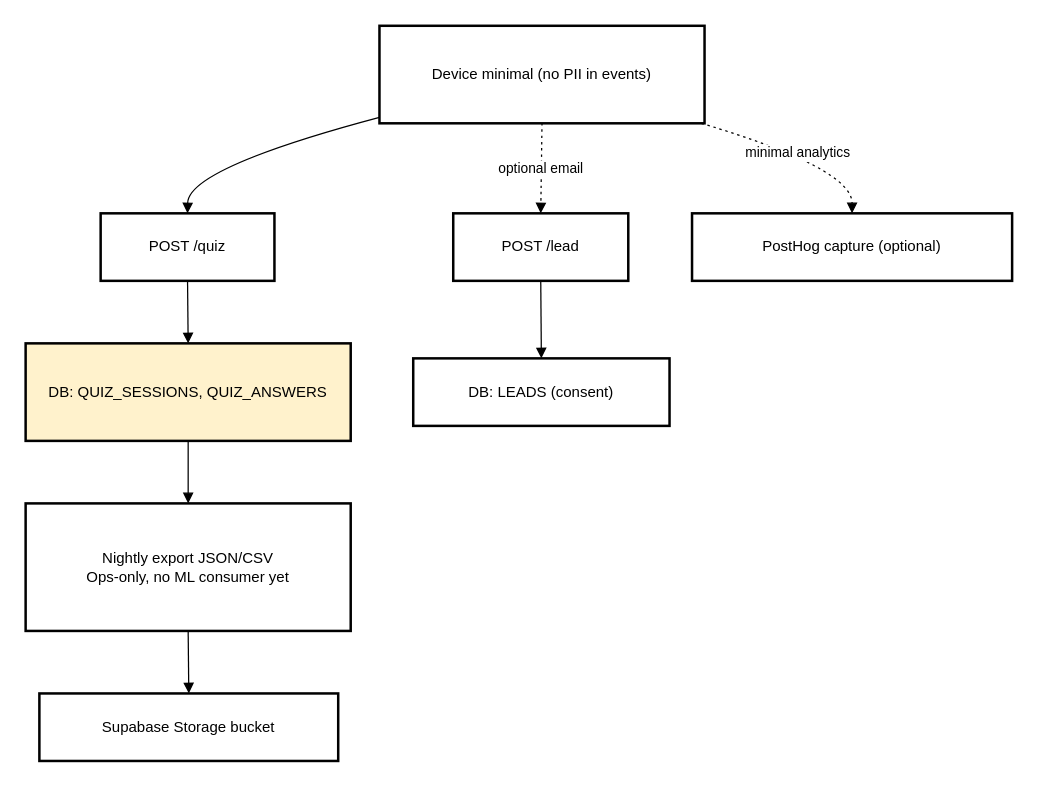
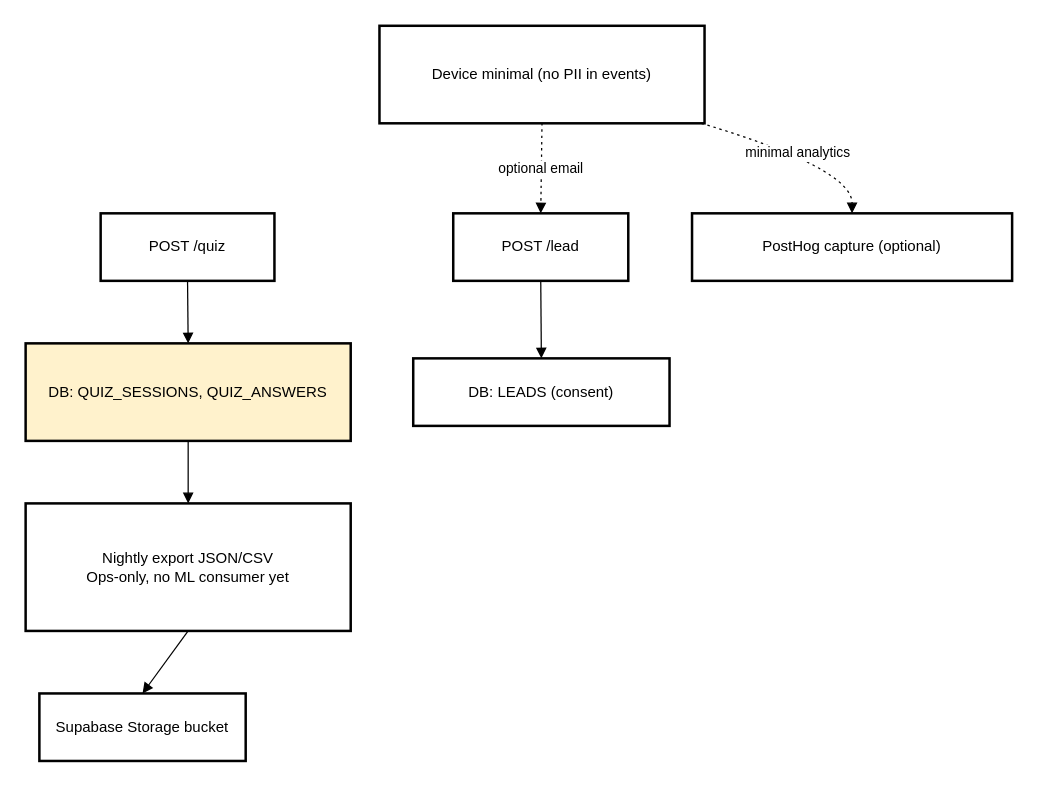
(277, 148) -> none
(189, 727) -> (143, 727)
